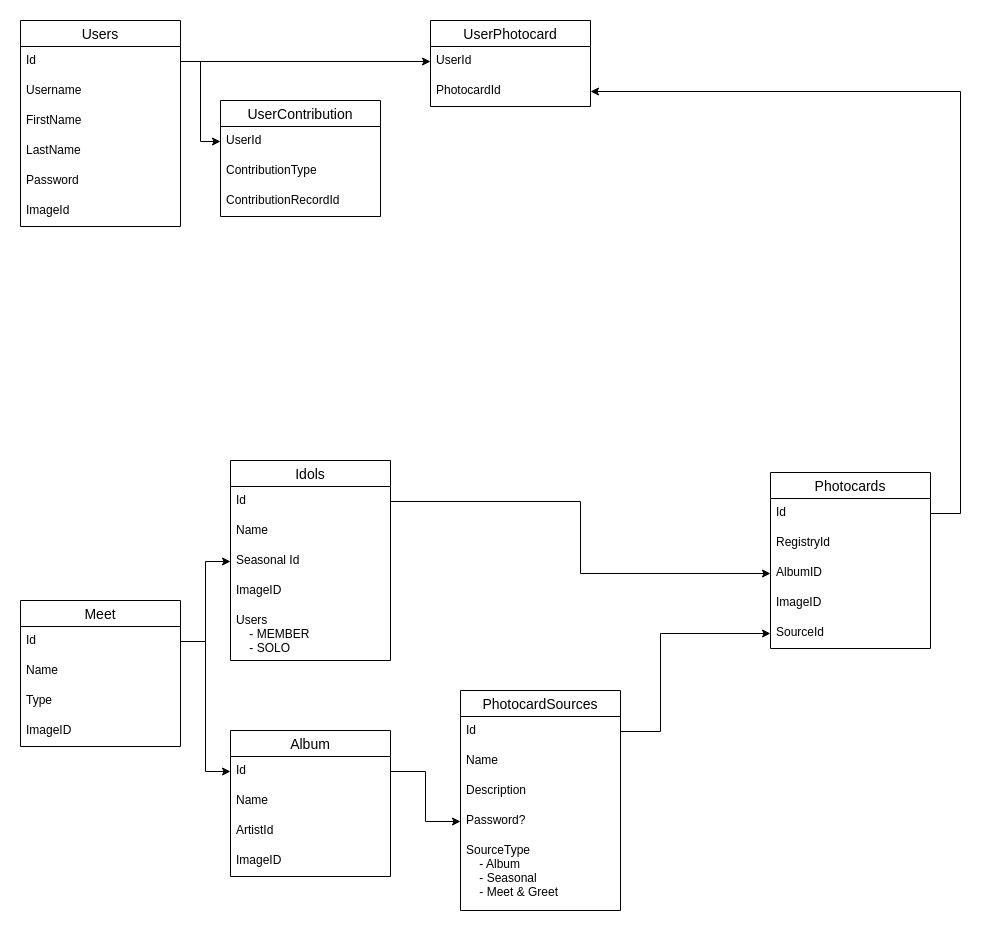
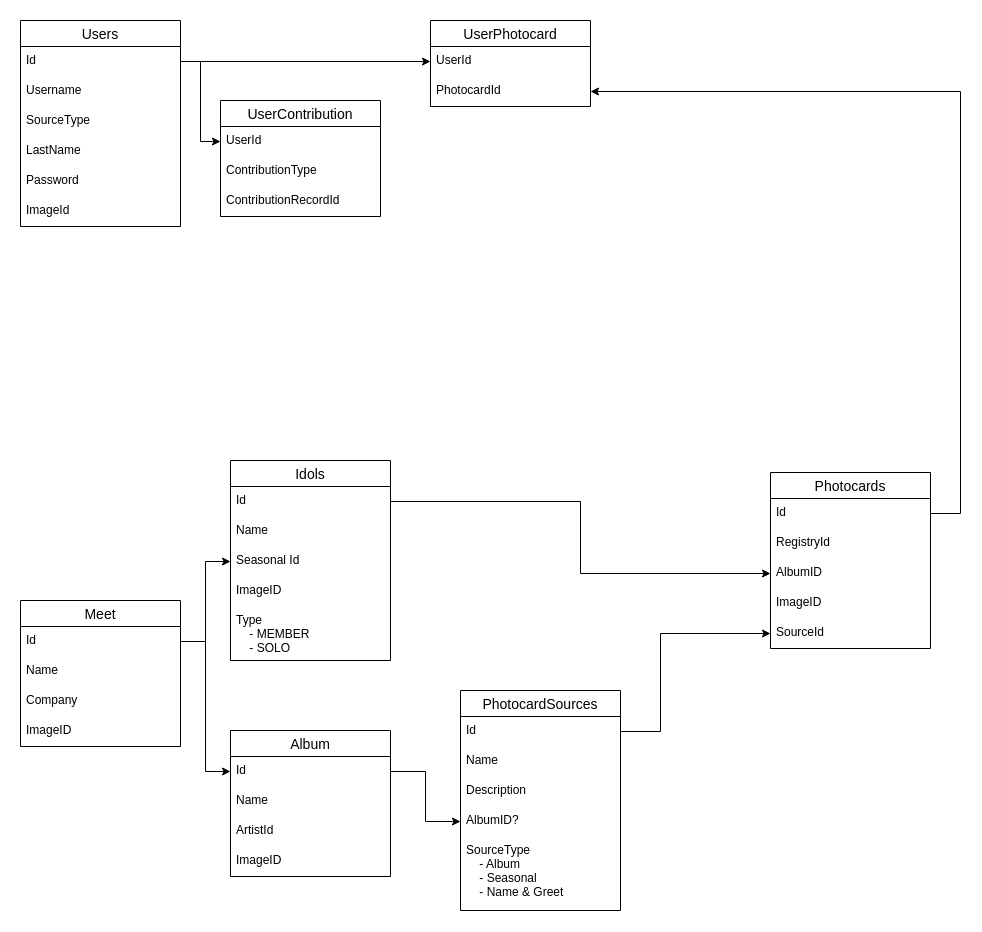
(55, 120) -> (60, 120)
(253, 620) -> (249, 620)
(39, 700) -> (50, 700)
(496, 820) -> (491, 820)
(500, 850) -> (500, 850)
